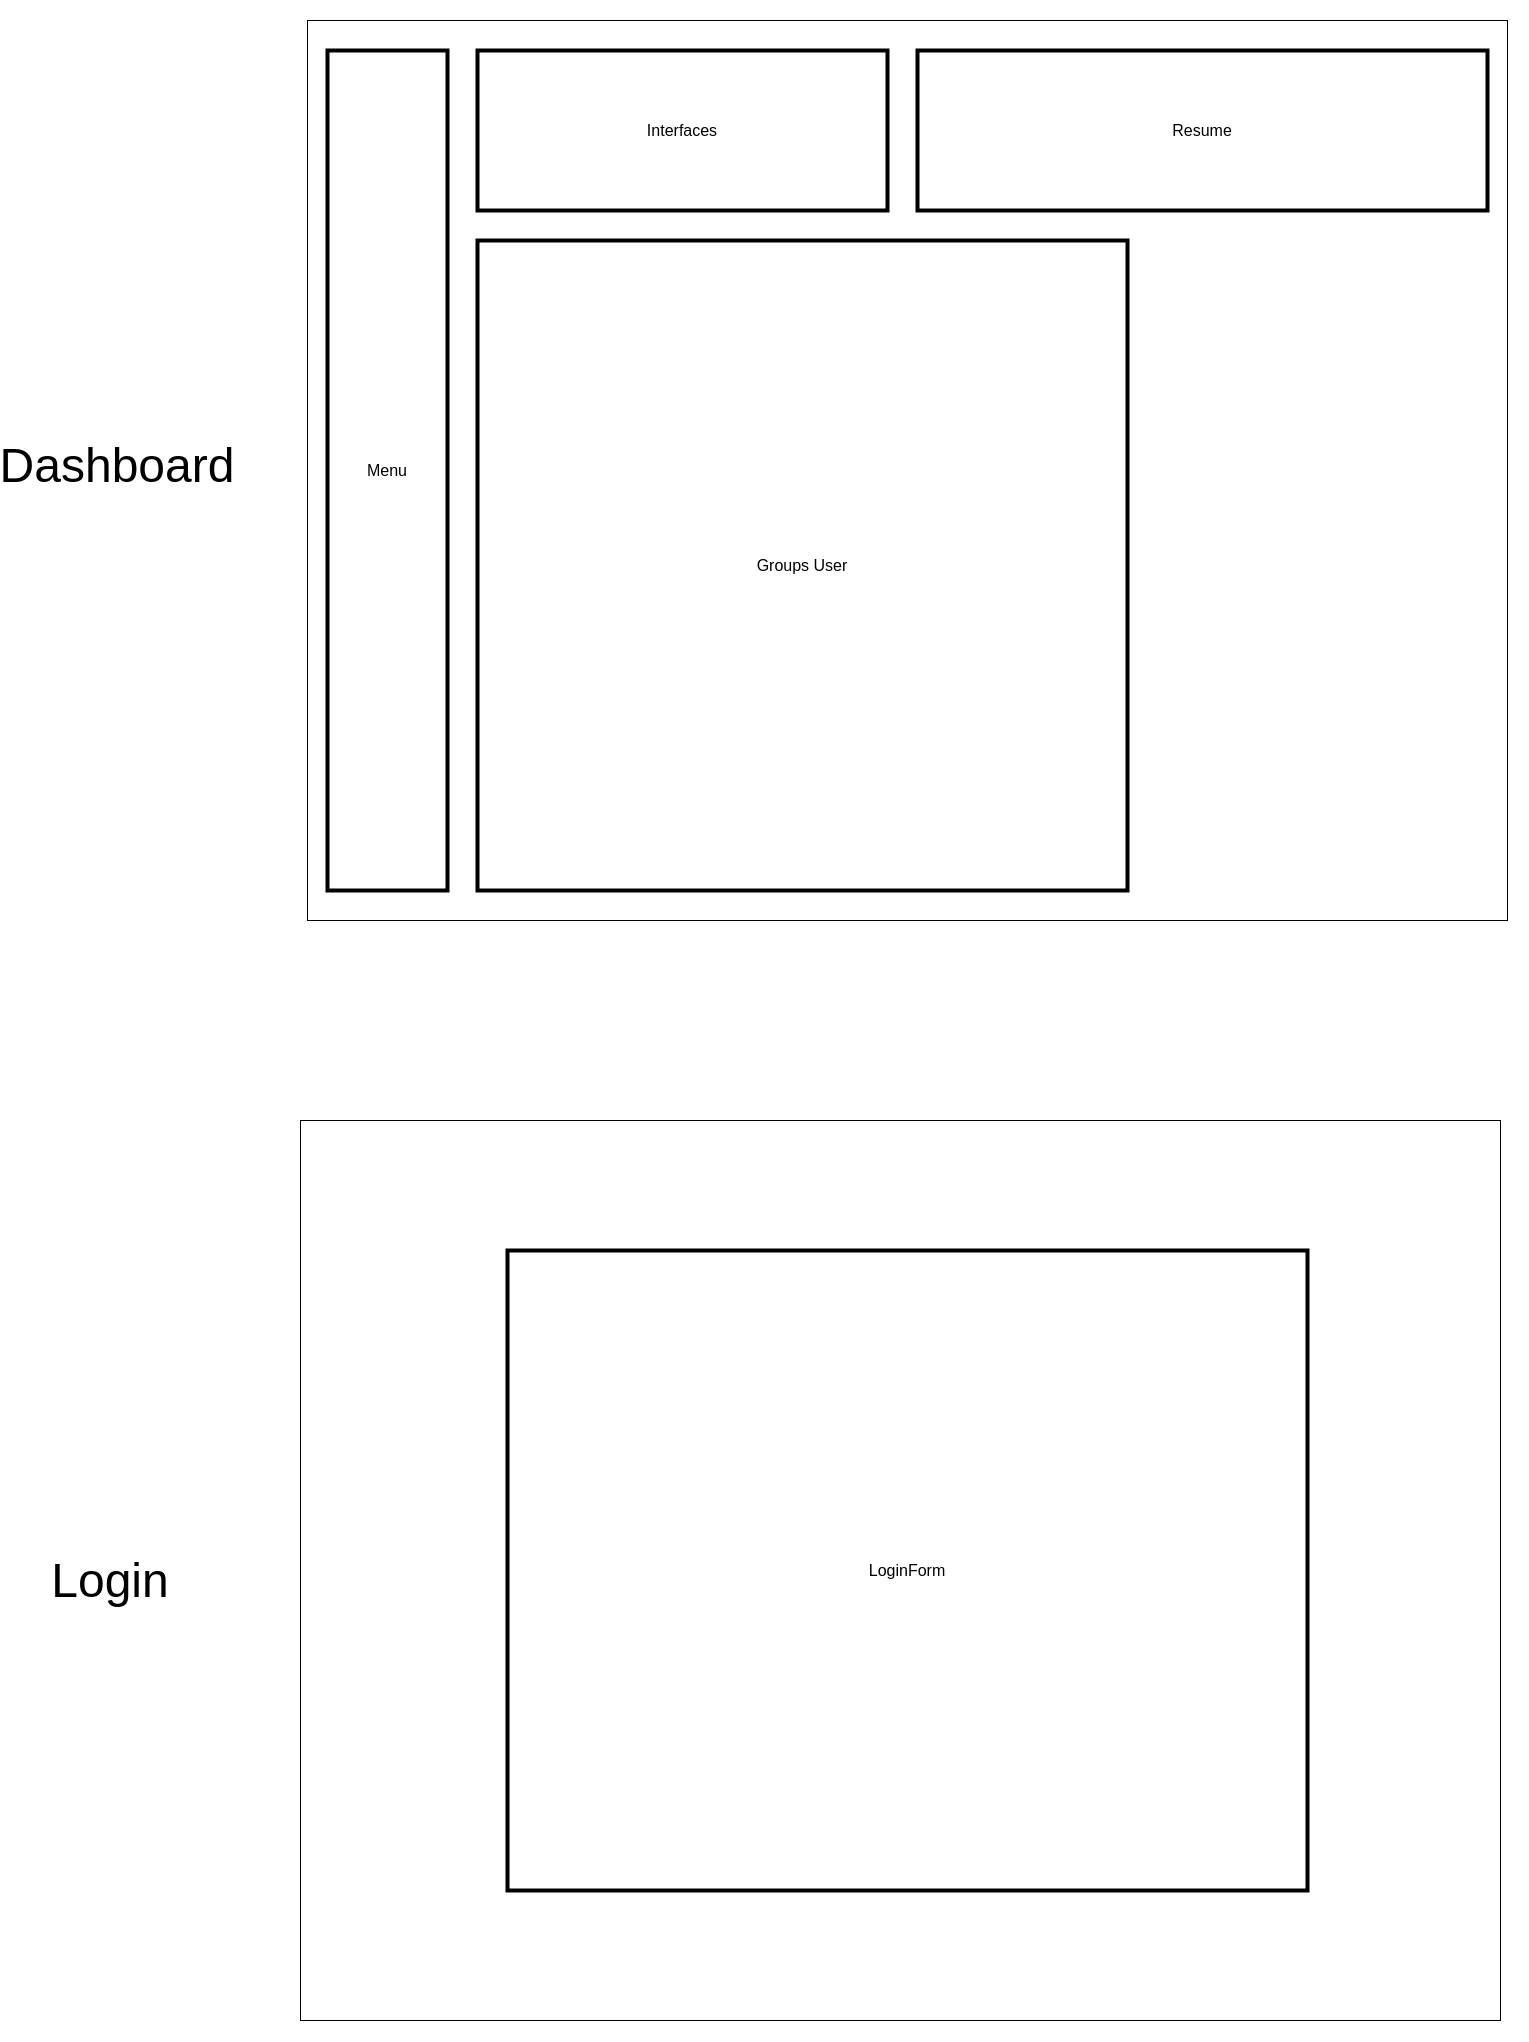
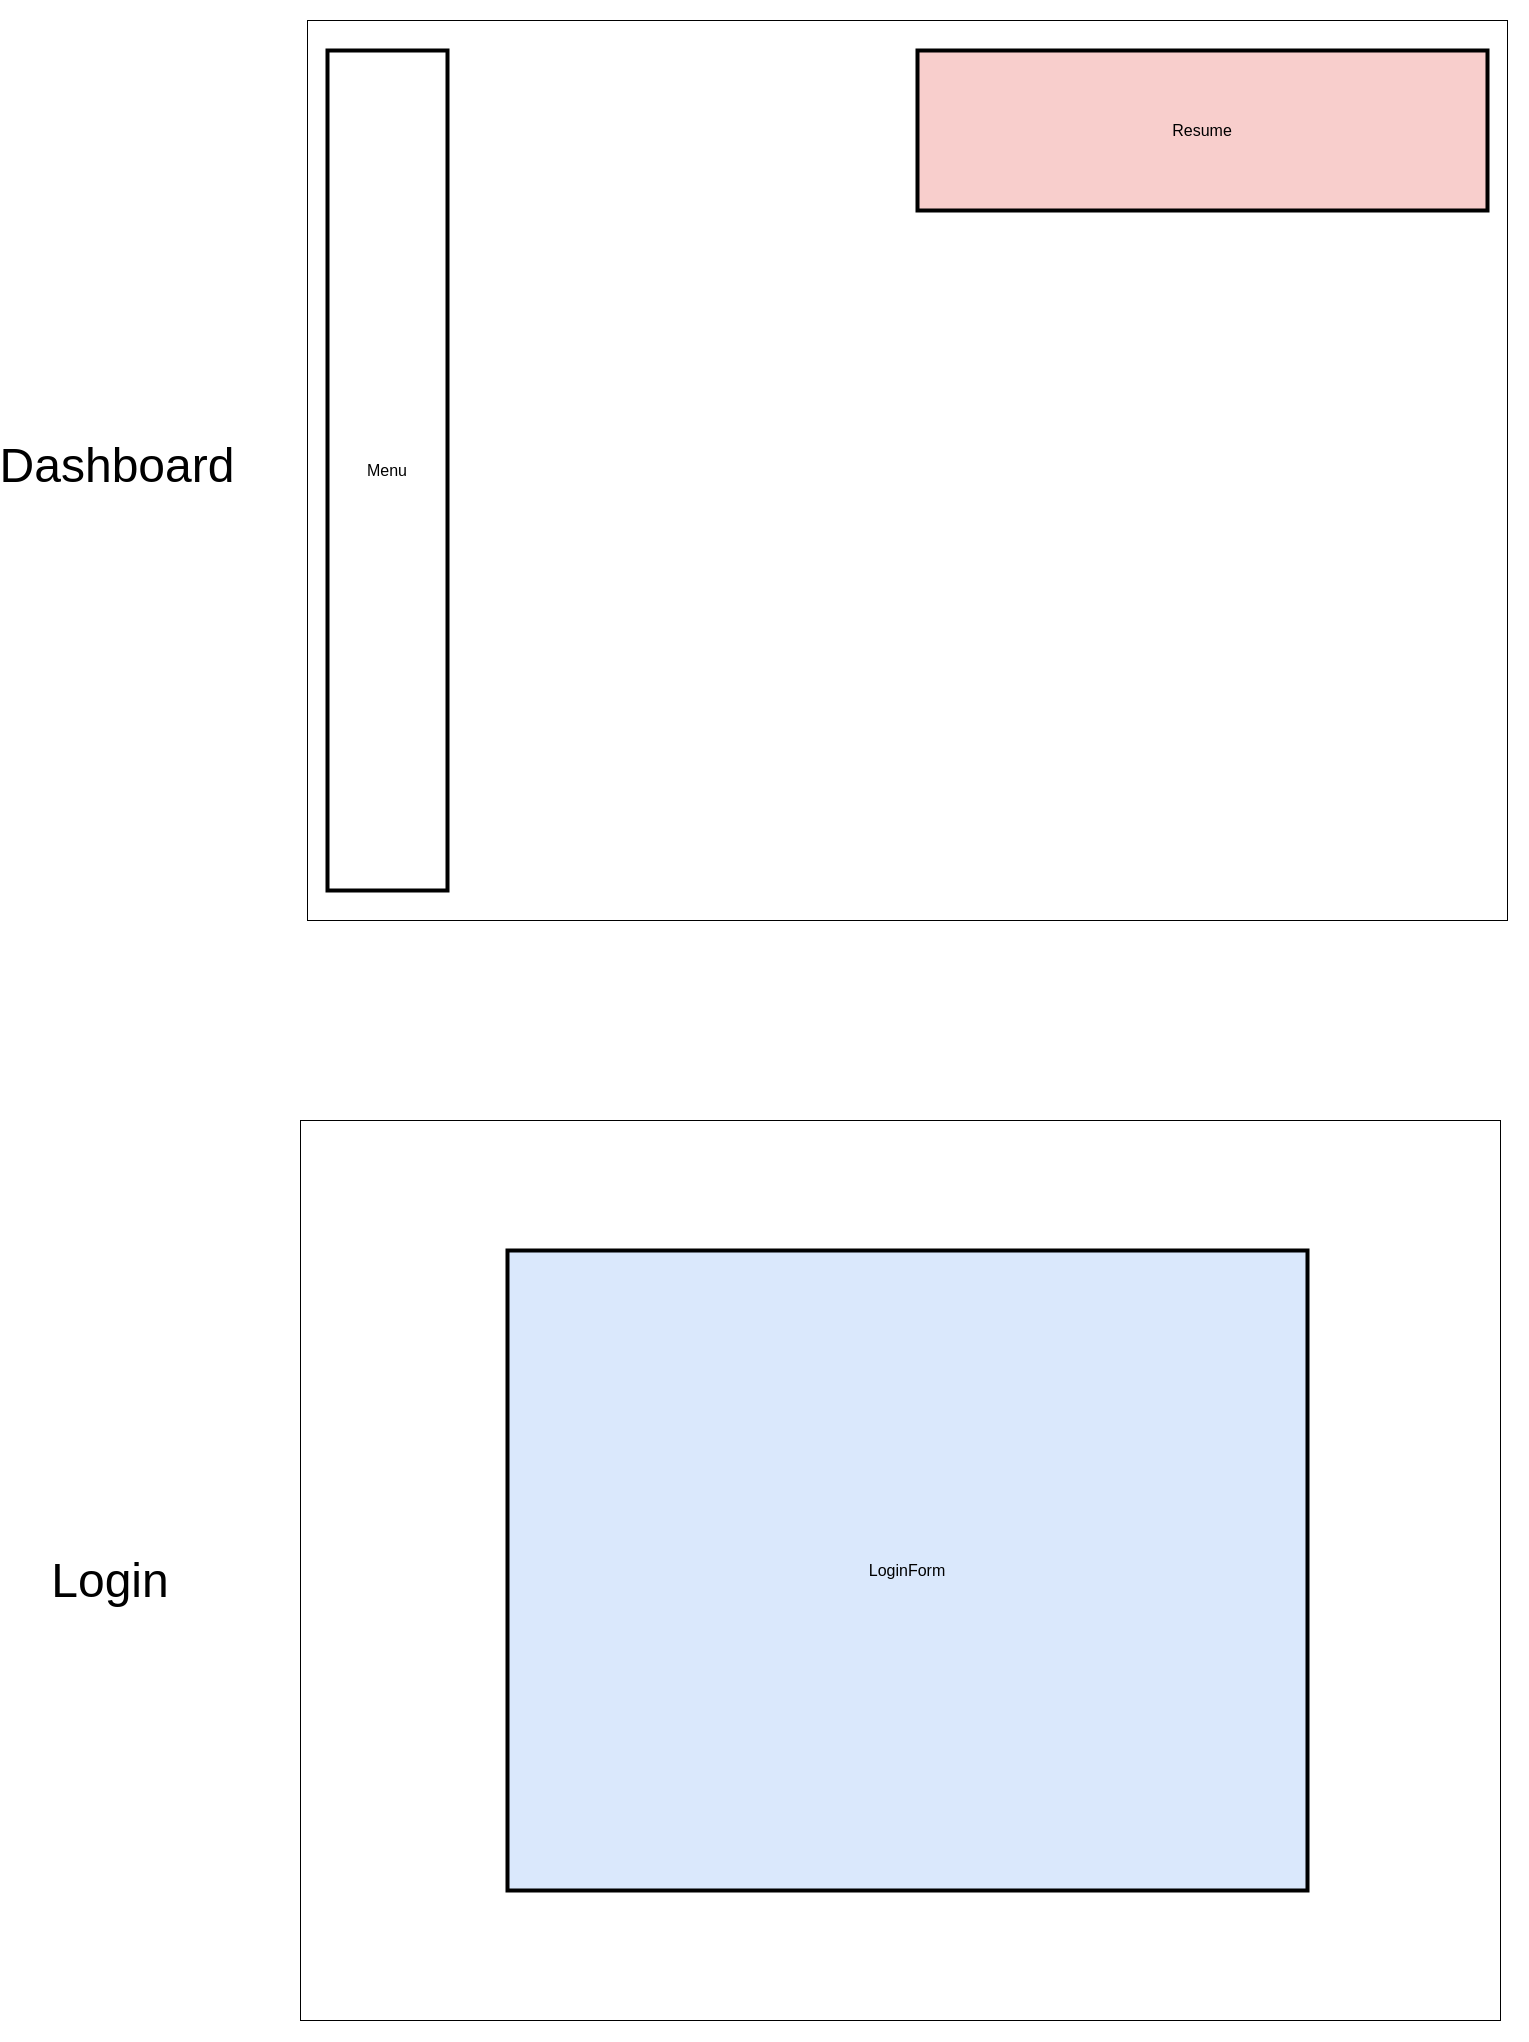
(683, 131) -> none
(1203, 131) -> (1203, 131)
(803, 566) -> none
(908, 1571) -> (908, 1571)
